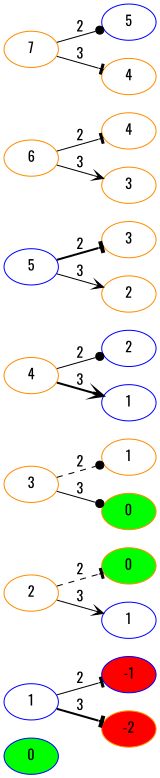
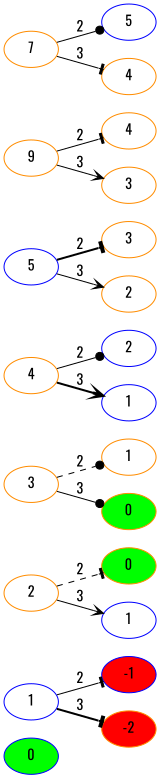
(31, 158) -> (31, 158)
